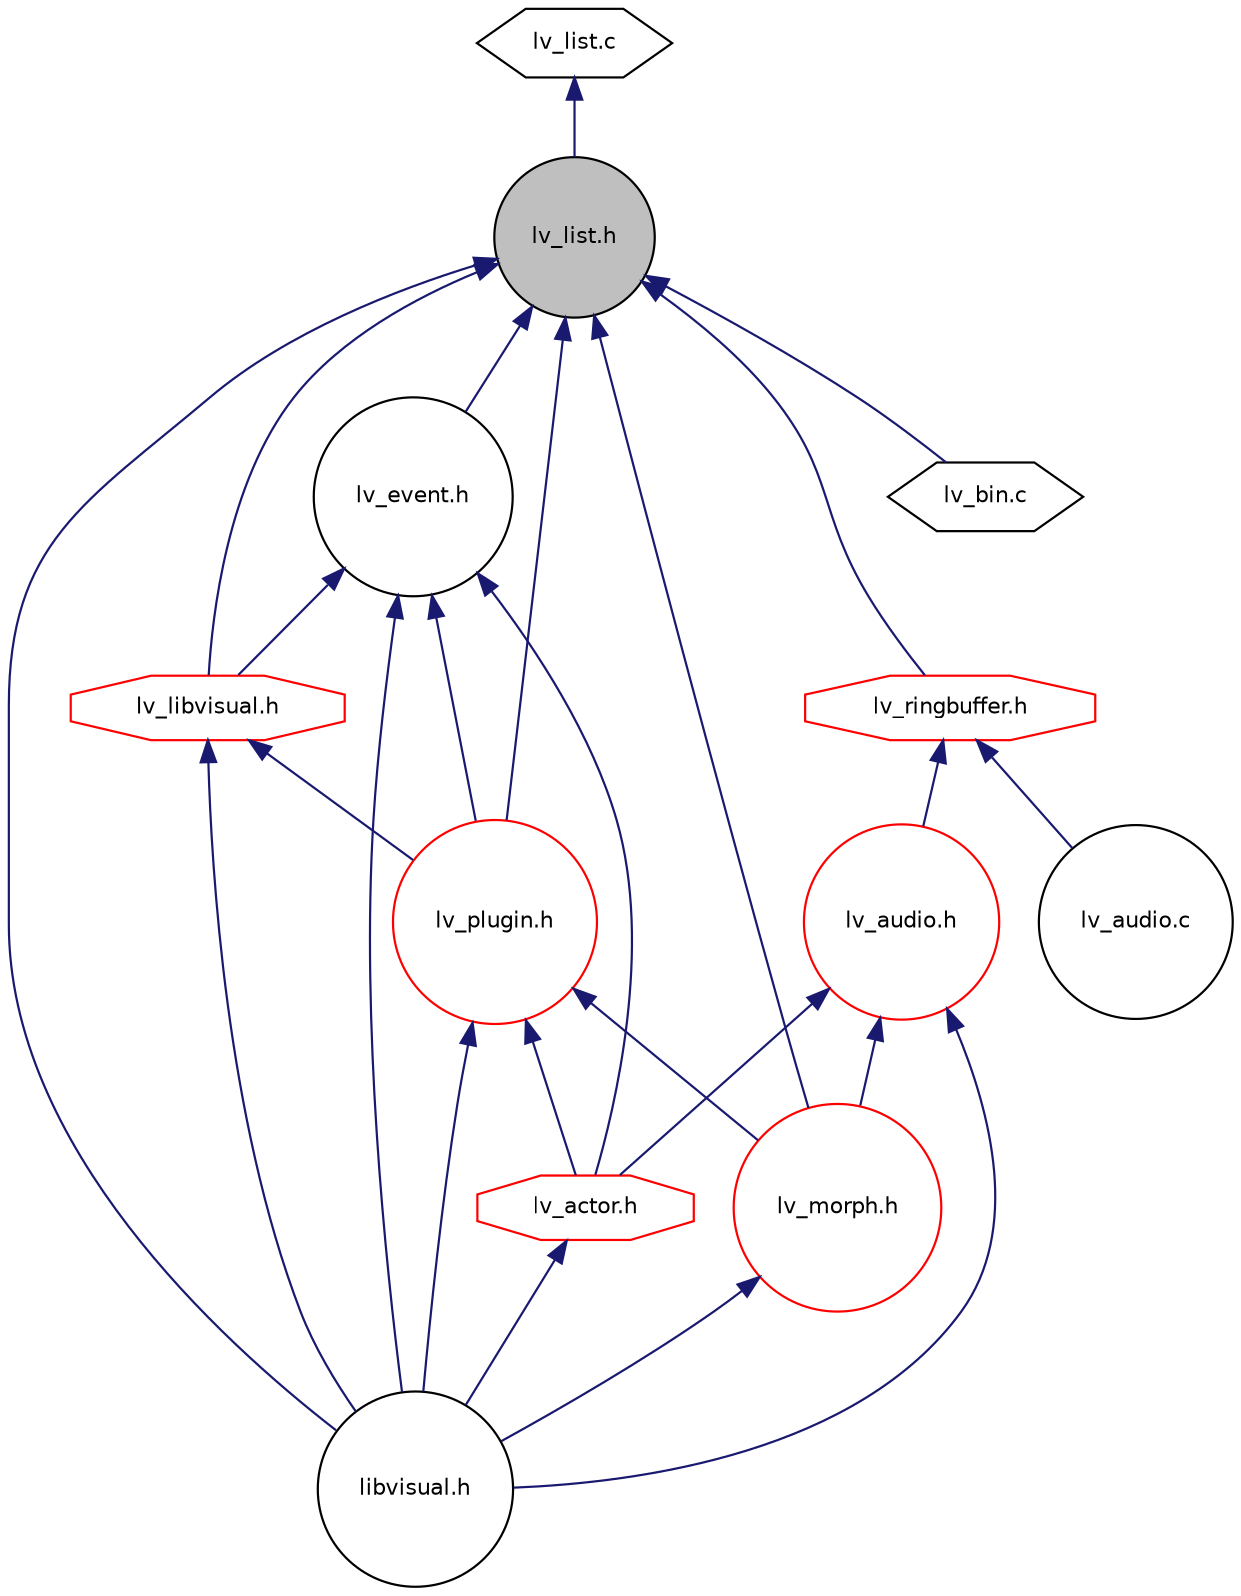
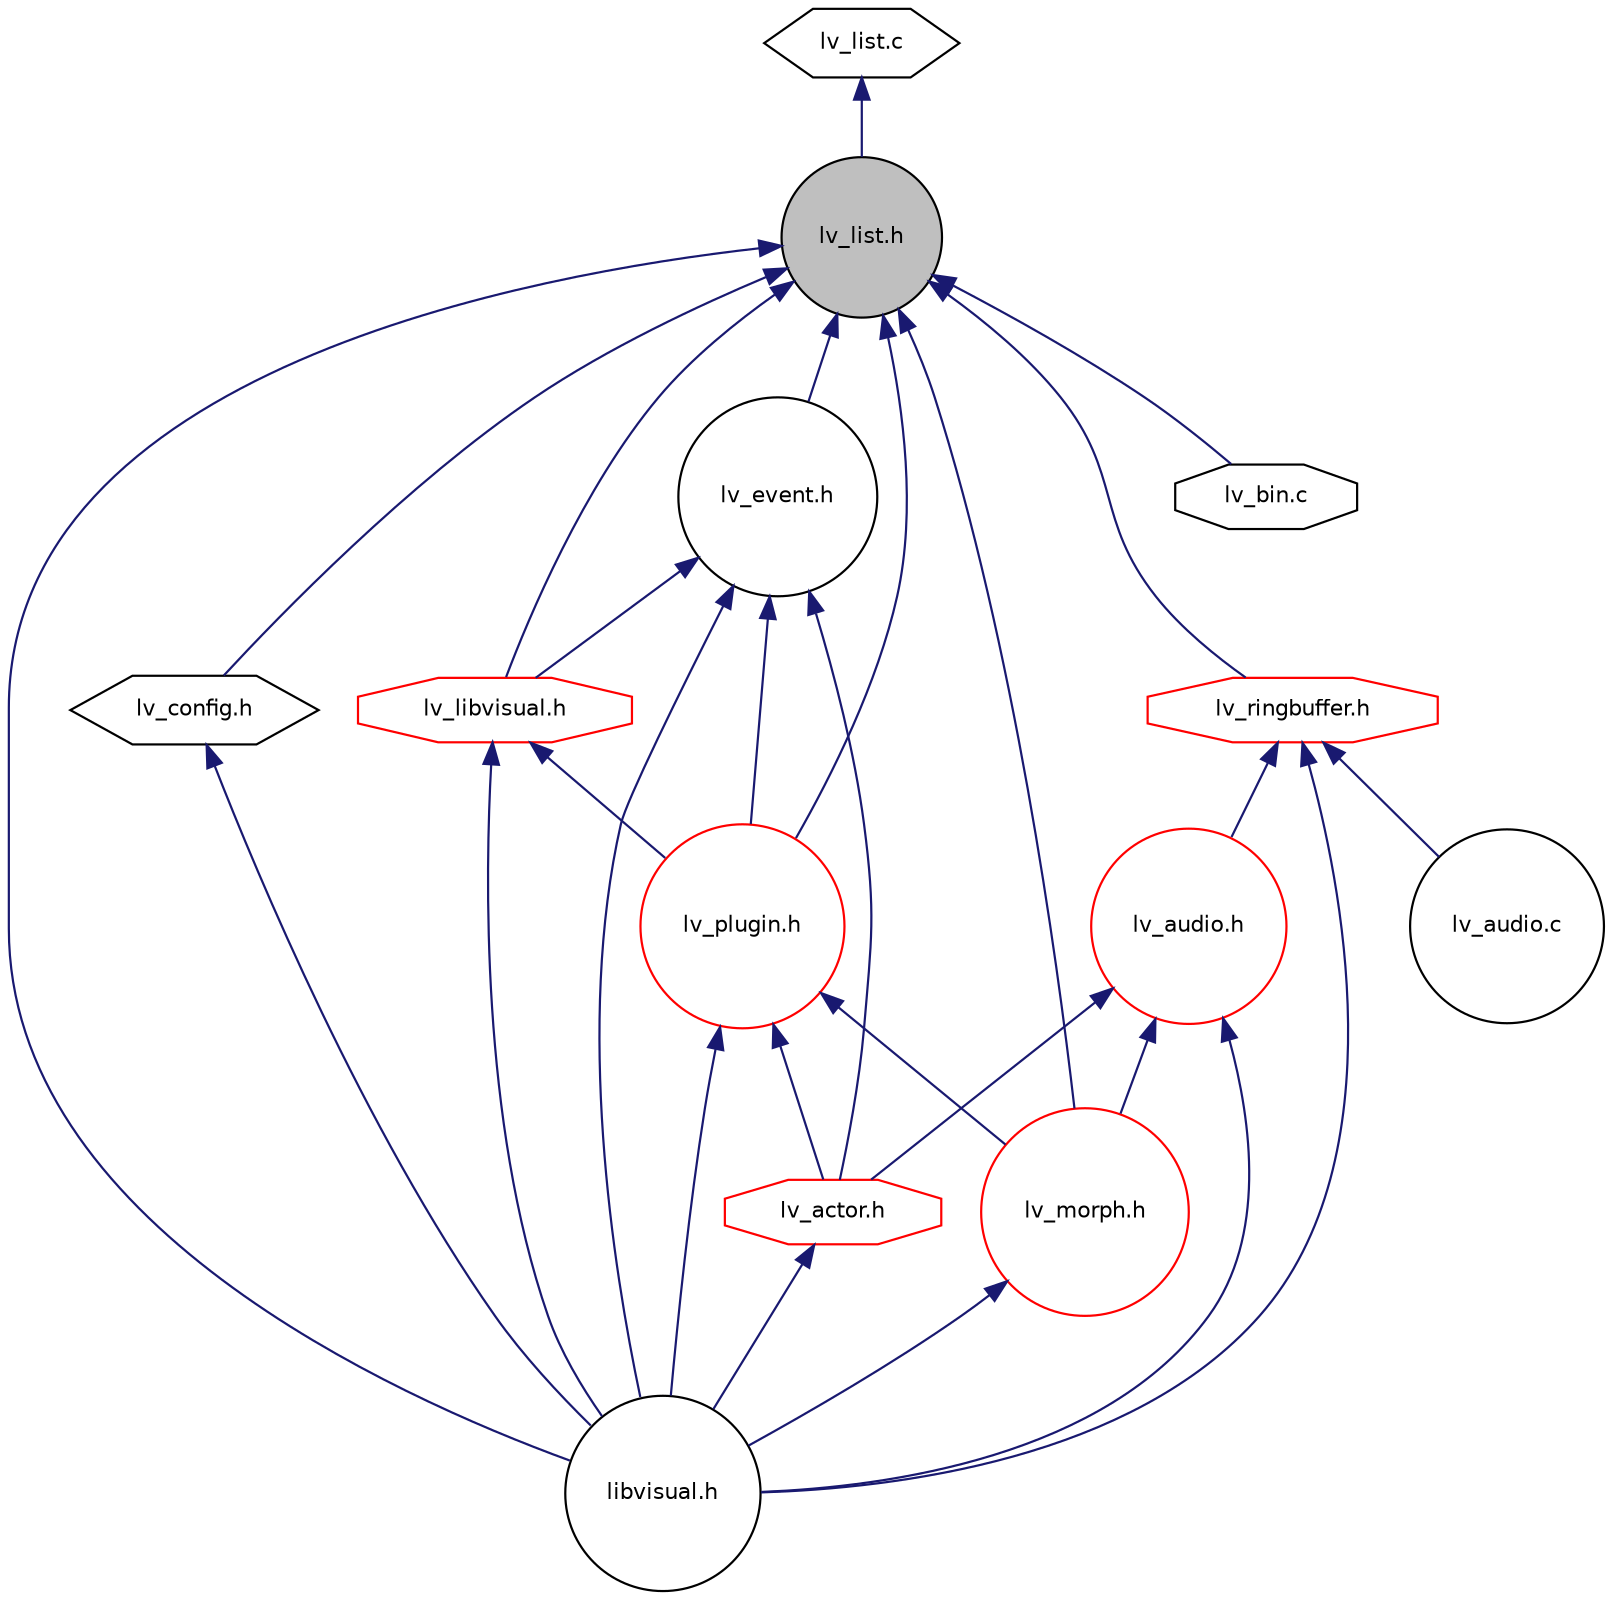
(986, 497) -> (1266, 497)
none -> (194, 710)
none -> (1269, 1302)
